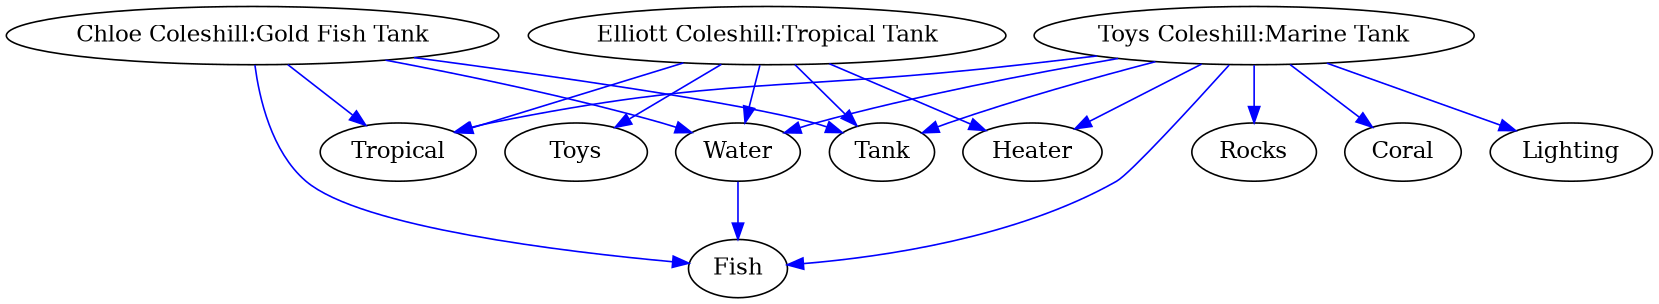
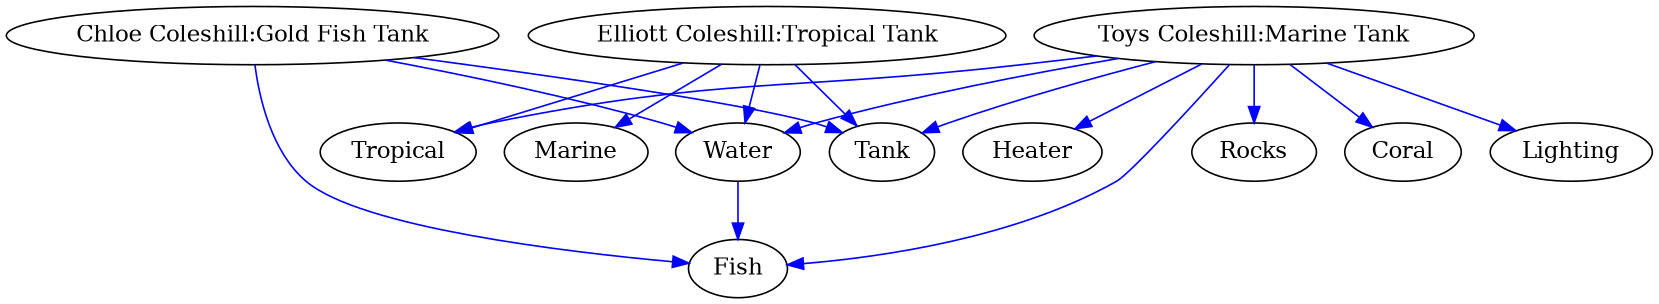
(320, 90) -> none
(896, 92) -> none
(576, 152) -> (576, 152)
